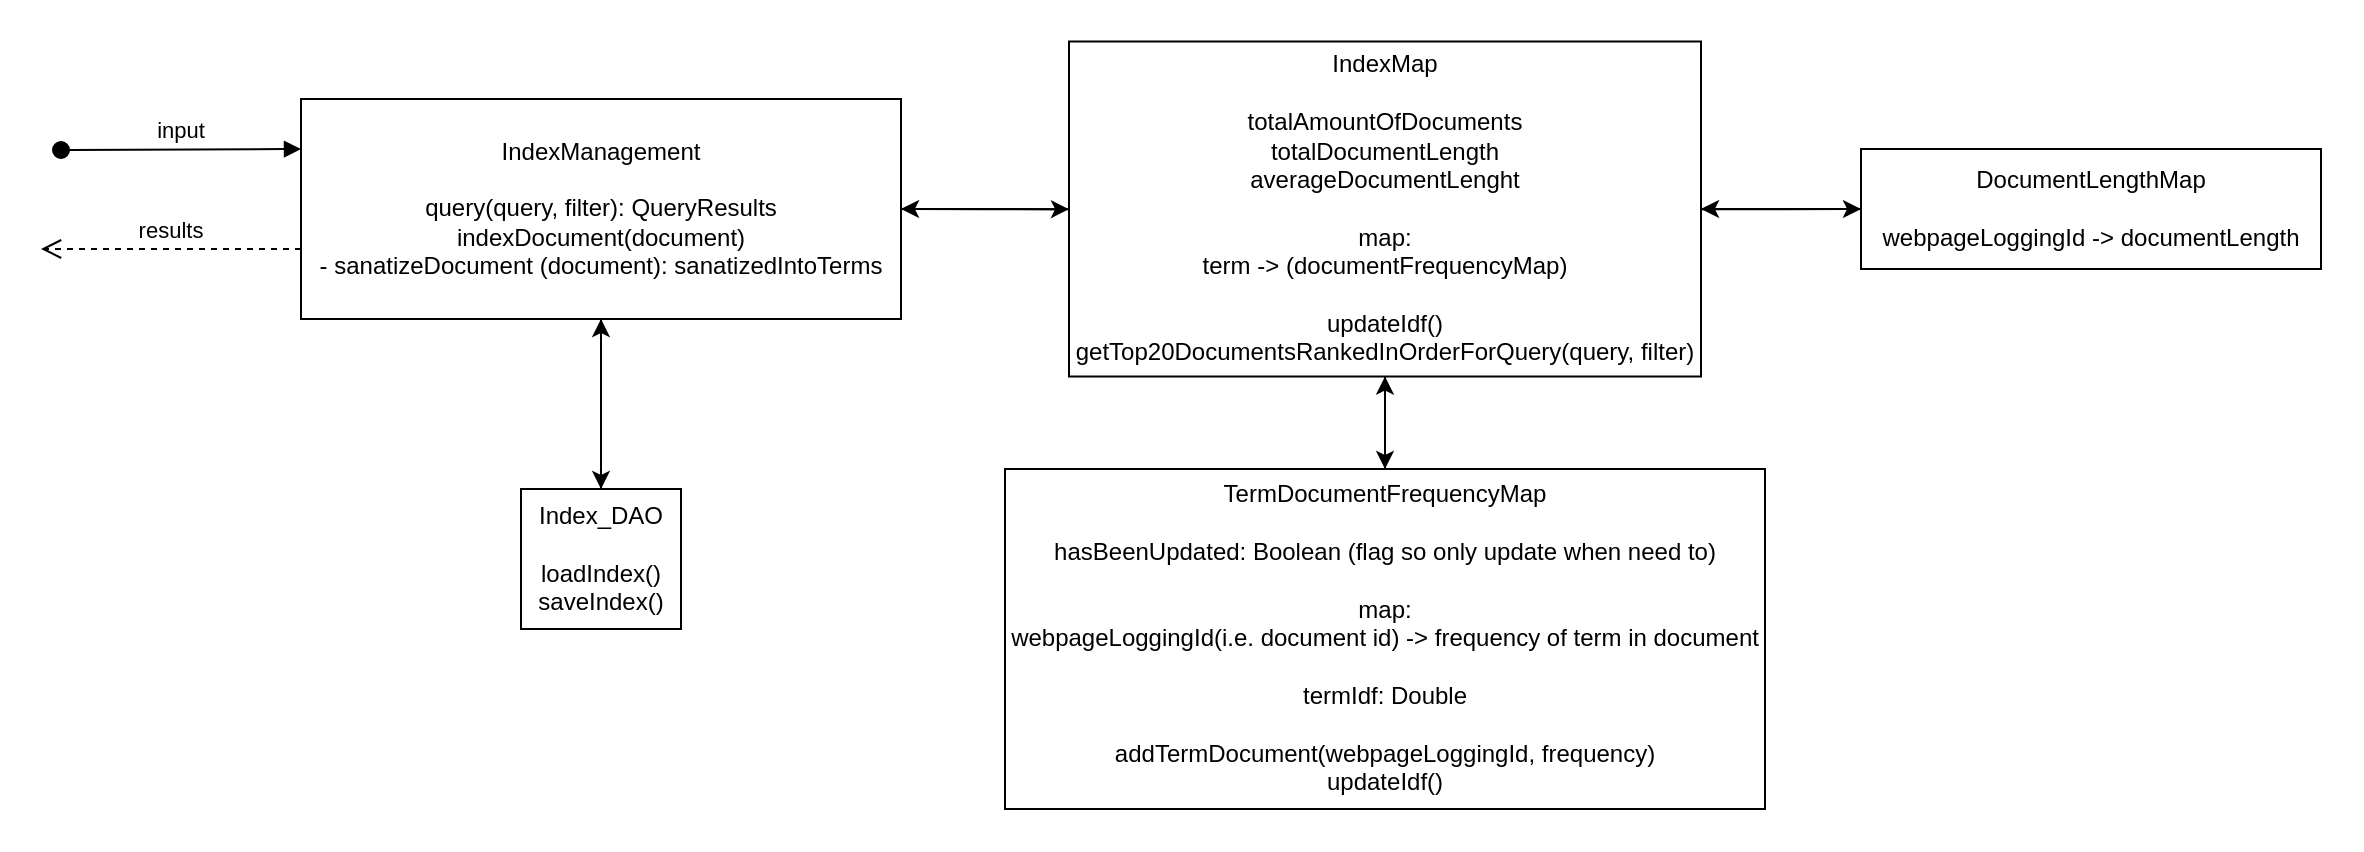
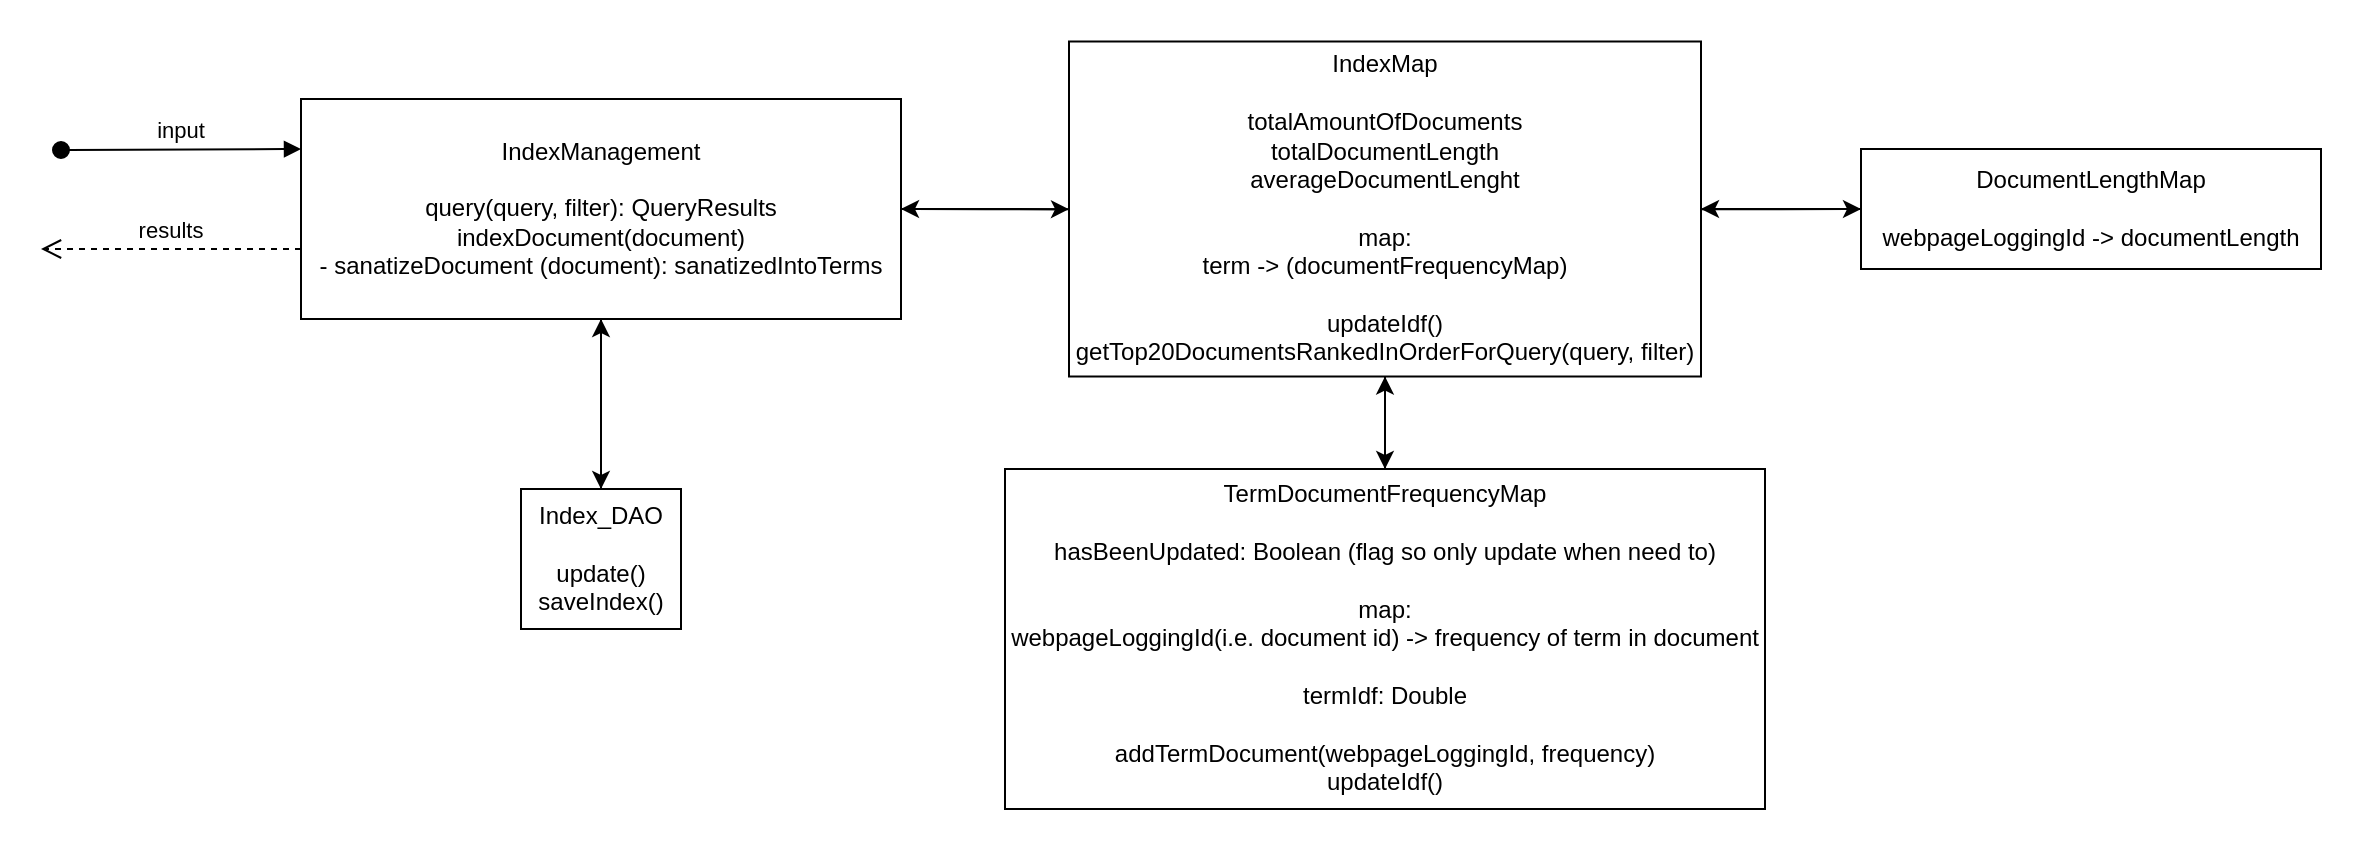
(602, 559) -> (602, 559)
